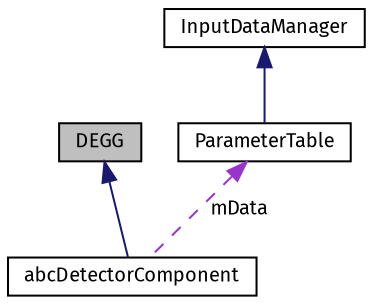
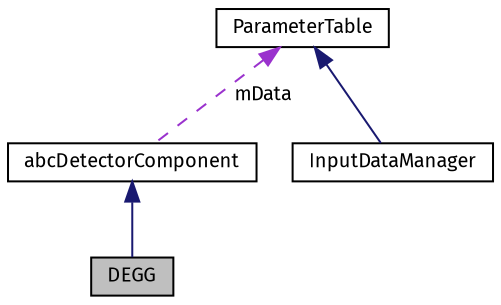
(265, 95) -> (354, 104)
(119, 219) -> (132, 230)
